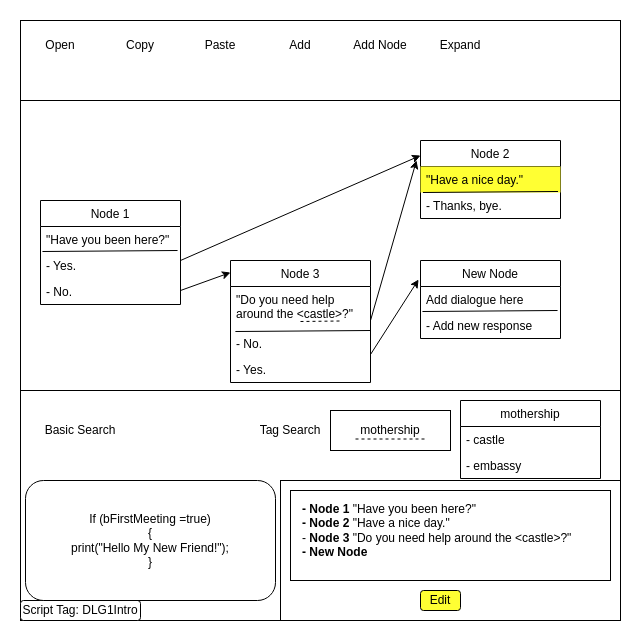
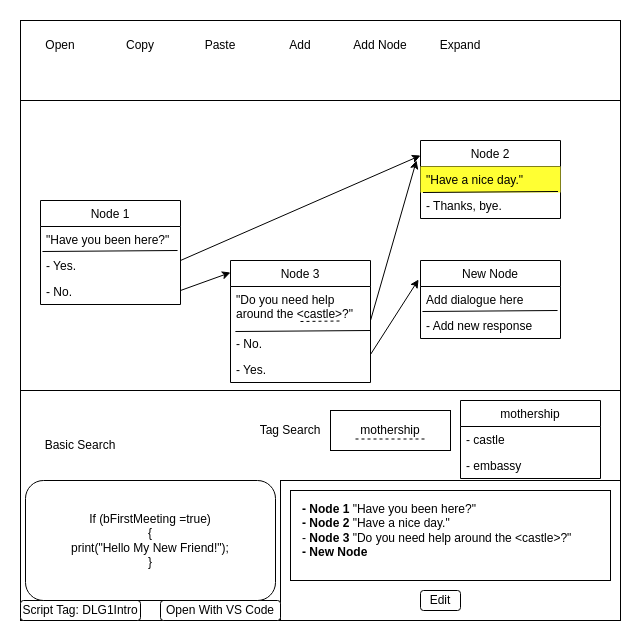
(81, 431) -> (81, 446)
(441, 601) -> (441, 601)
none -> (221, 611)
